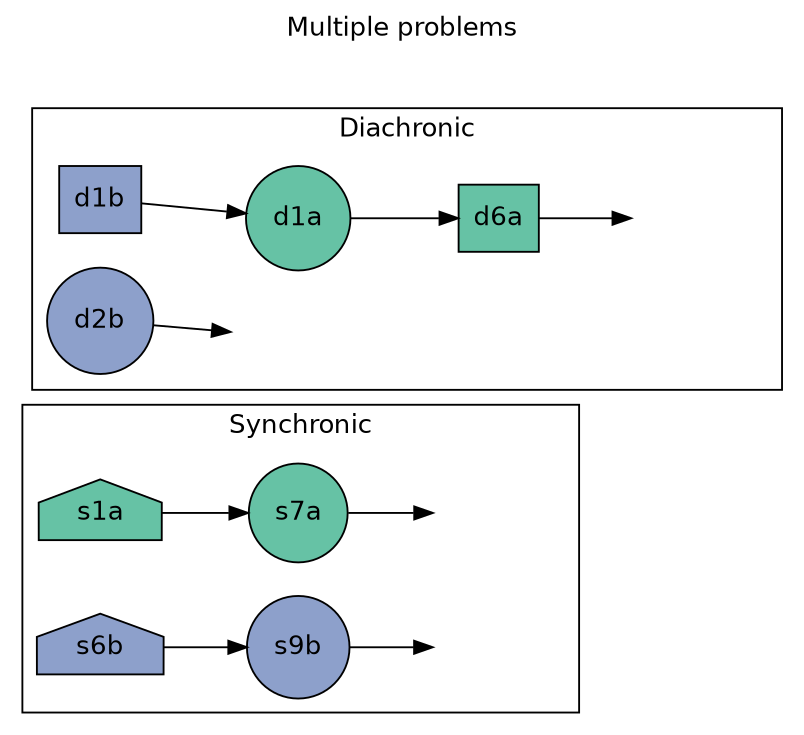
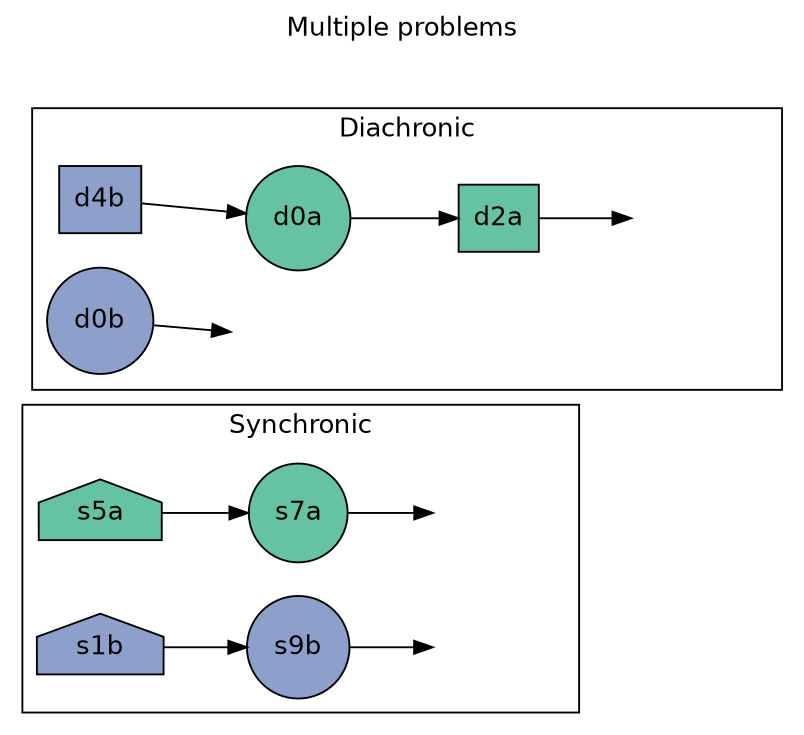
(100, 200) -> (100, 200)
(298, 218) -> (298, 218)
(499, 218) -> (499, 218)
(100, 321) -> (100, 321)
(100, 513) -> (100, 513)
(100, 647) -> (100, 647)
